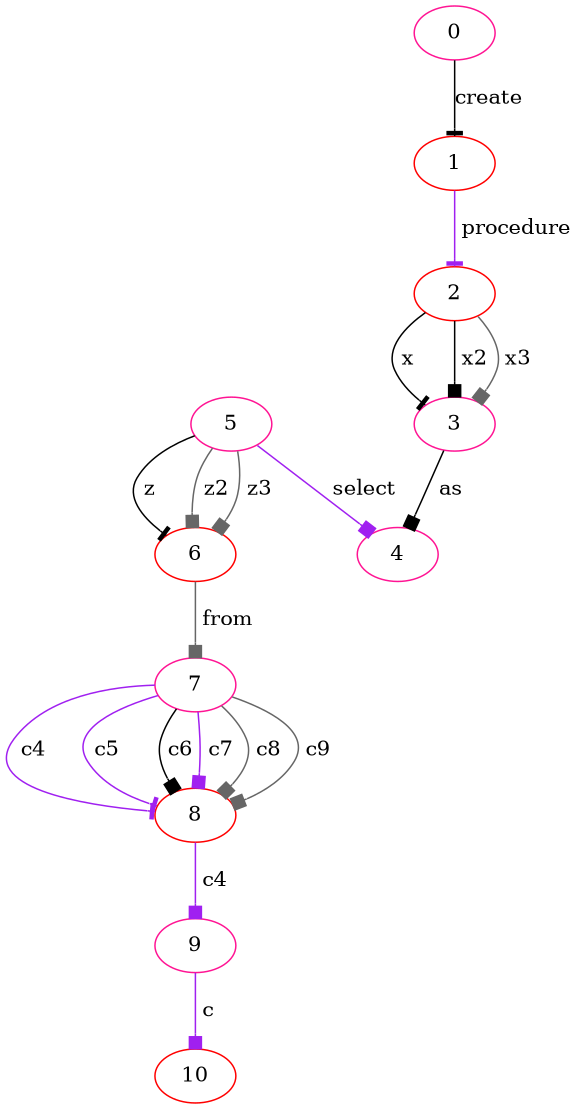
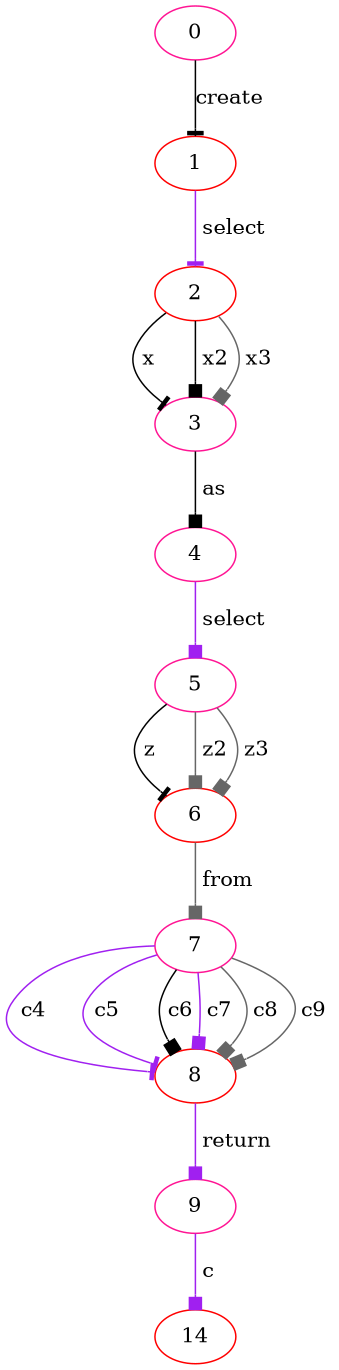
(513, 229) -> (231, 229)
(309, 485) -> (195, 612)
(215, 880) -> (237, 1141)
(195, 1076) -> (195, 1337)
